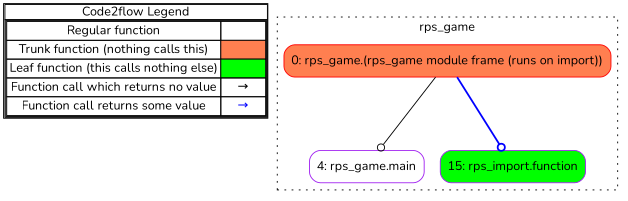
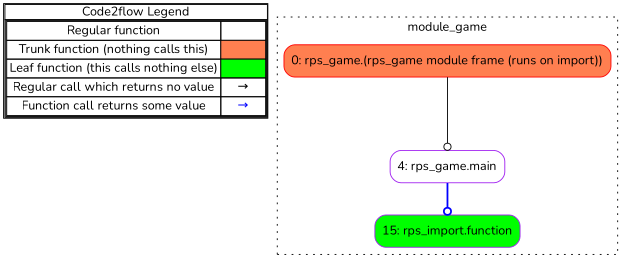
(447, 27) -> (447, 27)
(114, 87) -> (114, 87)
(478, 111) -> (447, 195)
